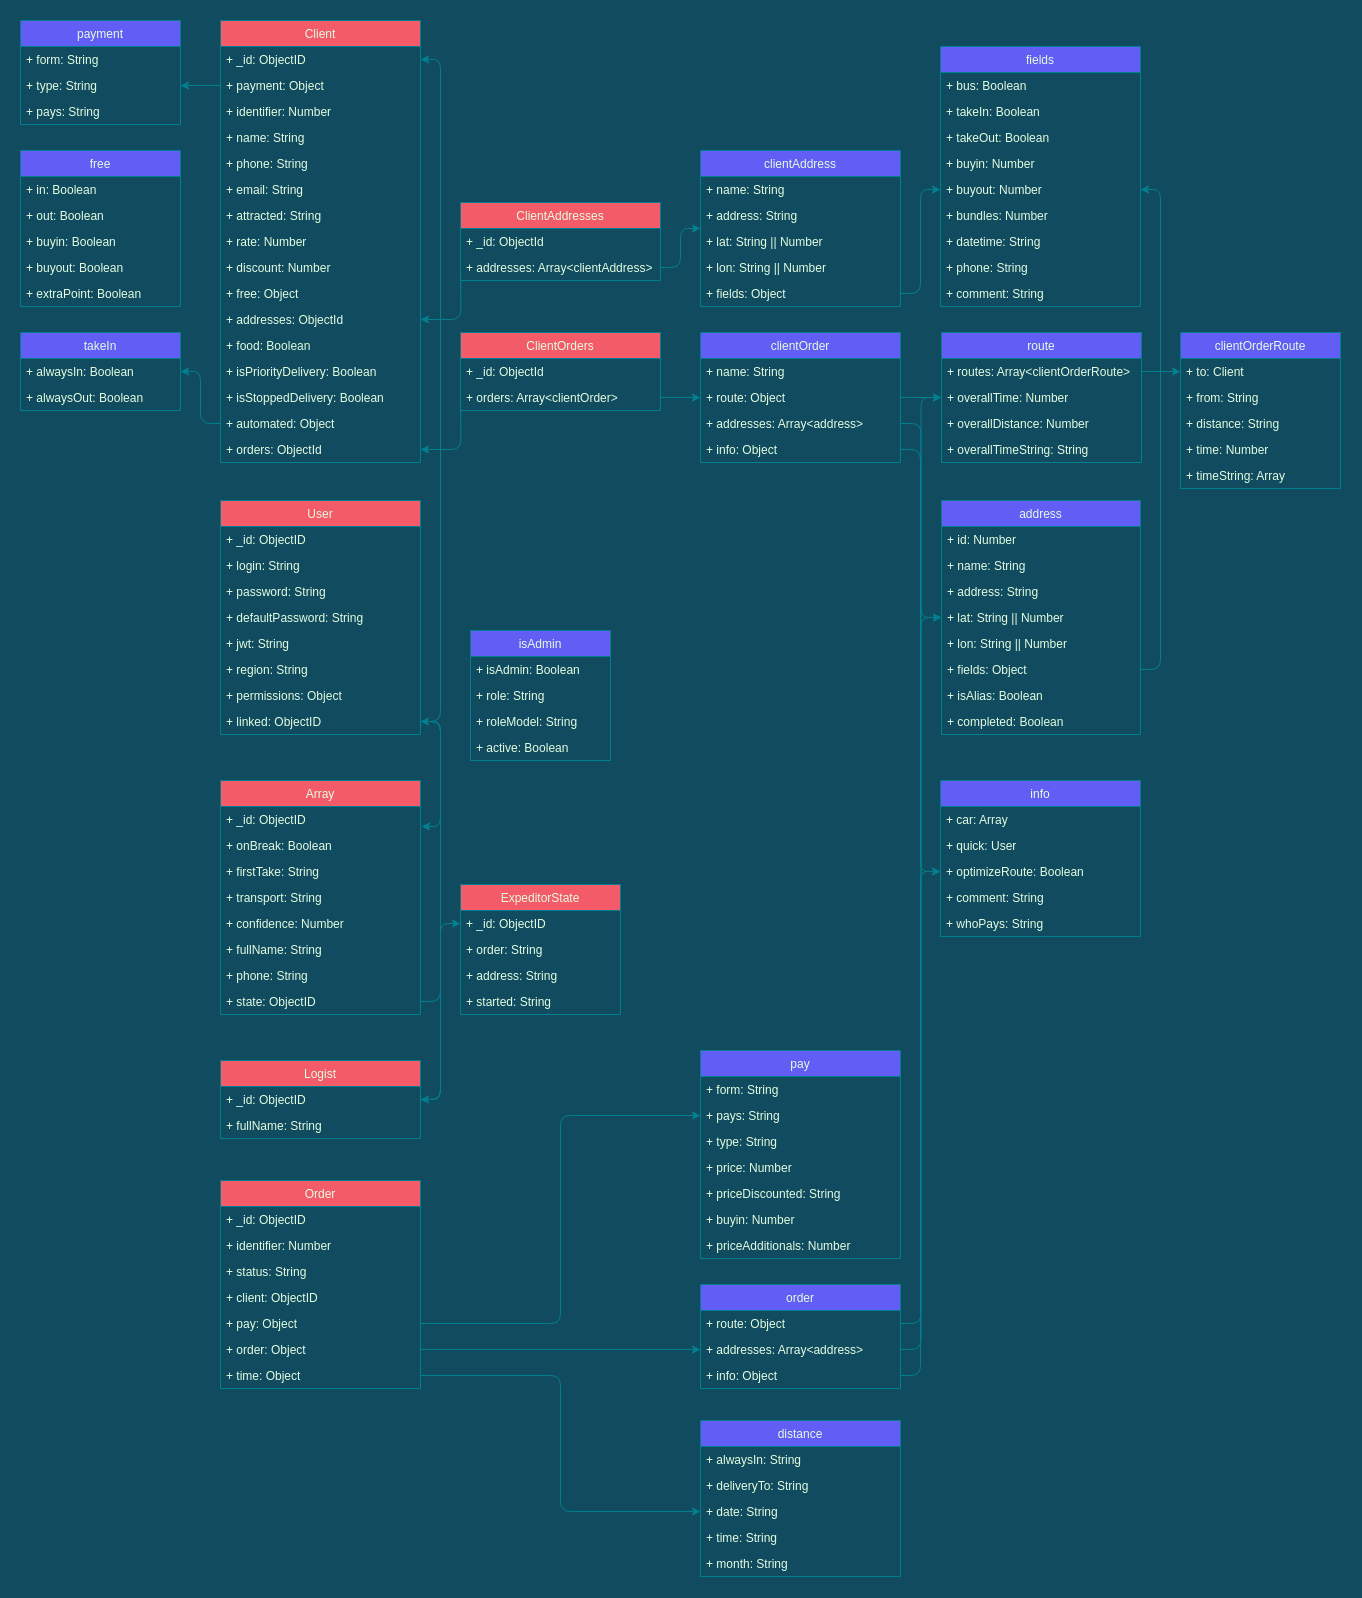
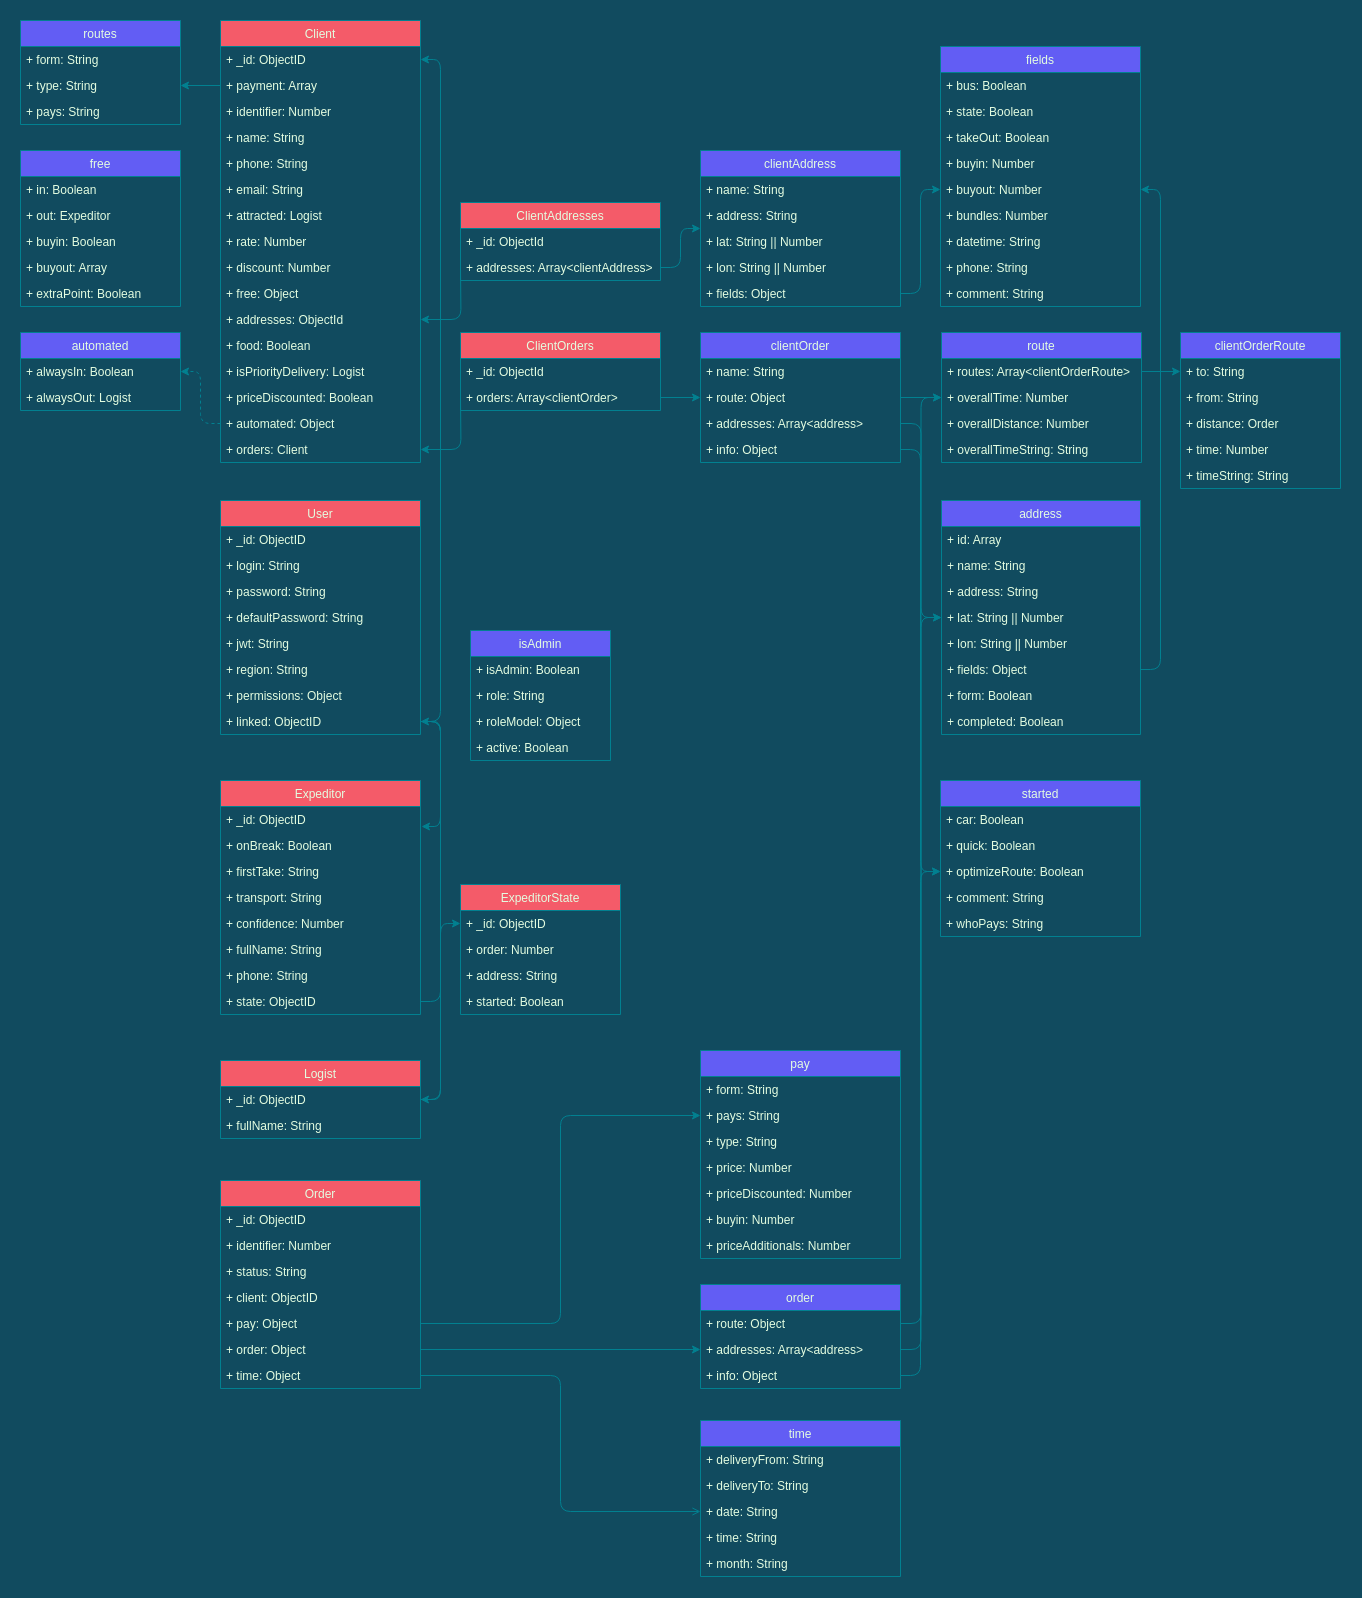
(100, 34) -> (100, 34)
(278, 86) -> (275, 86)
(997, 112) -> (994, 112)
(67, 216) -> (74, 216)
(284, 216) -> (284, 216)
(77, 268) -> (72, 268)
(100, 346) -> (100, 346)
(309, 372) -> (306, 372)
(1219, 372) -> (1220, 372)
(85, 398) -> (82, 398)
(309, 398) -> (304, 398)
(201, 399) -> (201, 399)
(1239, 424) -> (1237, 424)
(282, 450) -> (272, 450)
(1242, 476) -> (1244, 476)
(981, 540) -> (978, 540)
(997, 696) -> (991, 696)
(530, 722) -> (532, 722)
(320, 794) -> (320, 794)
(1040, 794) -> (1040, 794)
(982, 820) -> (987, 820)
(983, 846) -> (992, 846)
(510, 950) -> (512, 950)
(517, 1002) -> (520, 1002)
(781, 1194) -> (782, 1194)
(800, 1434) -> (800, 1434)
(759, 1460) -> (771, 1460)
(692, 1512) -> (693, 1512)
